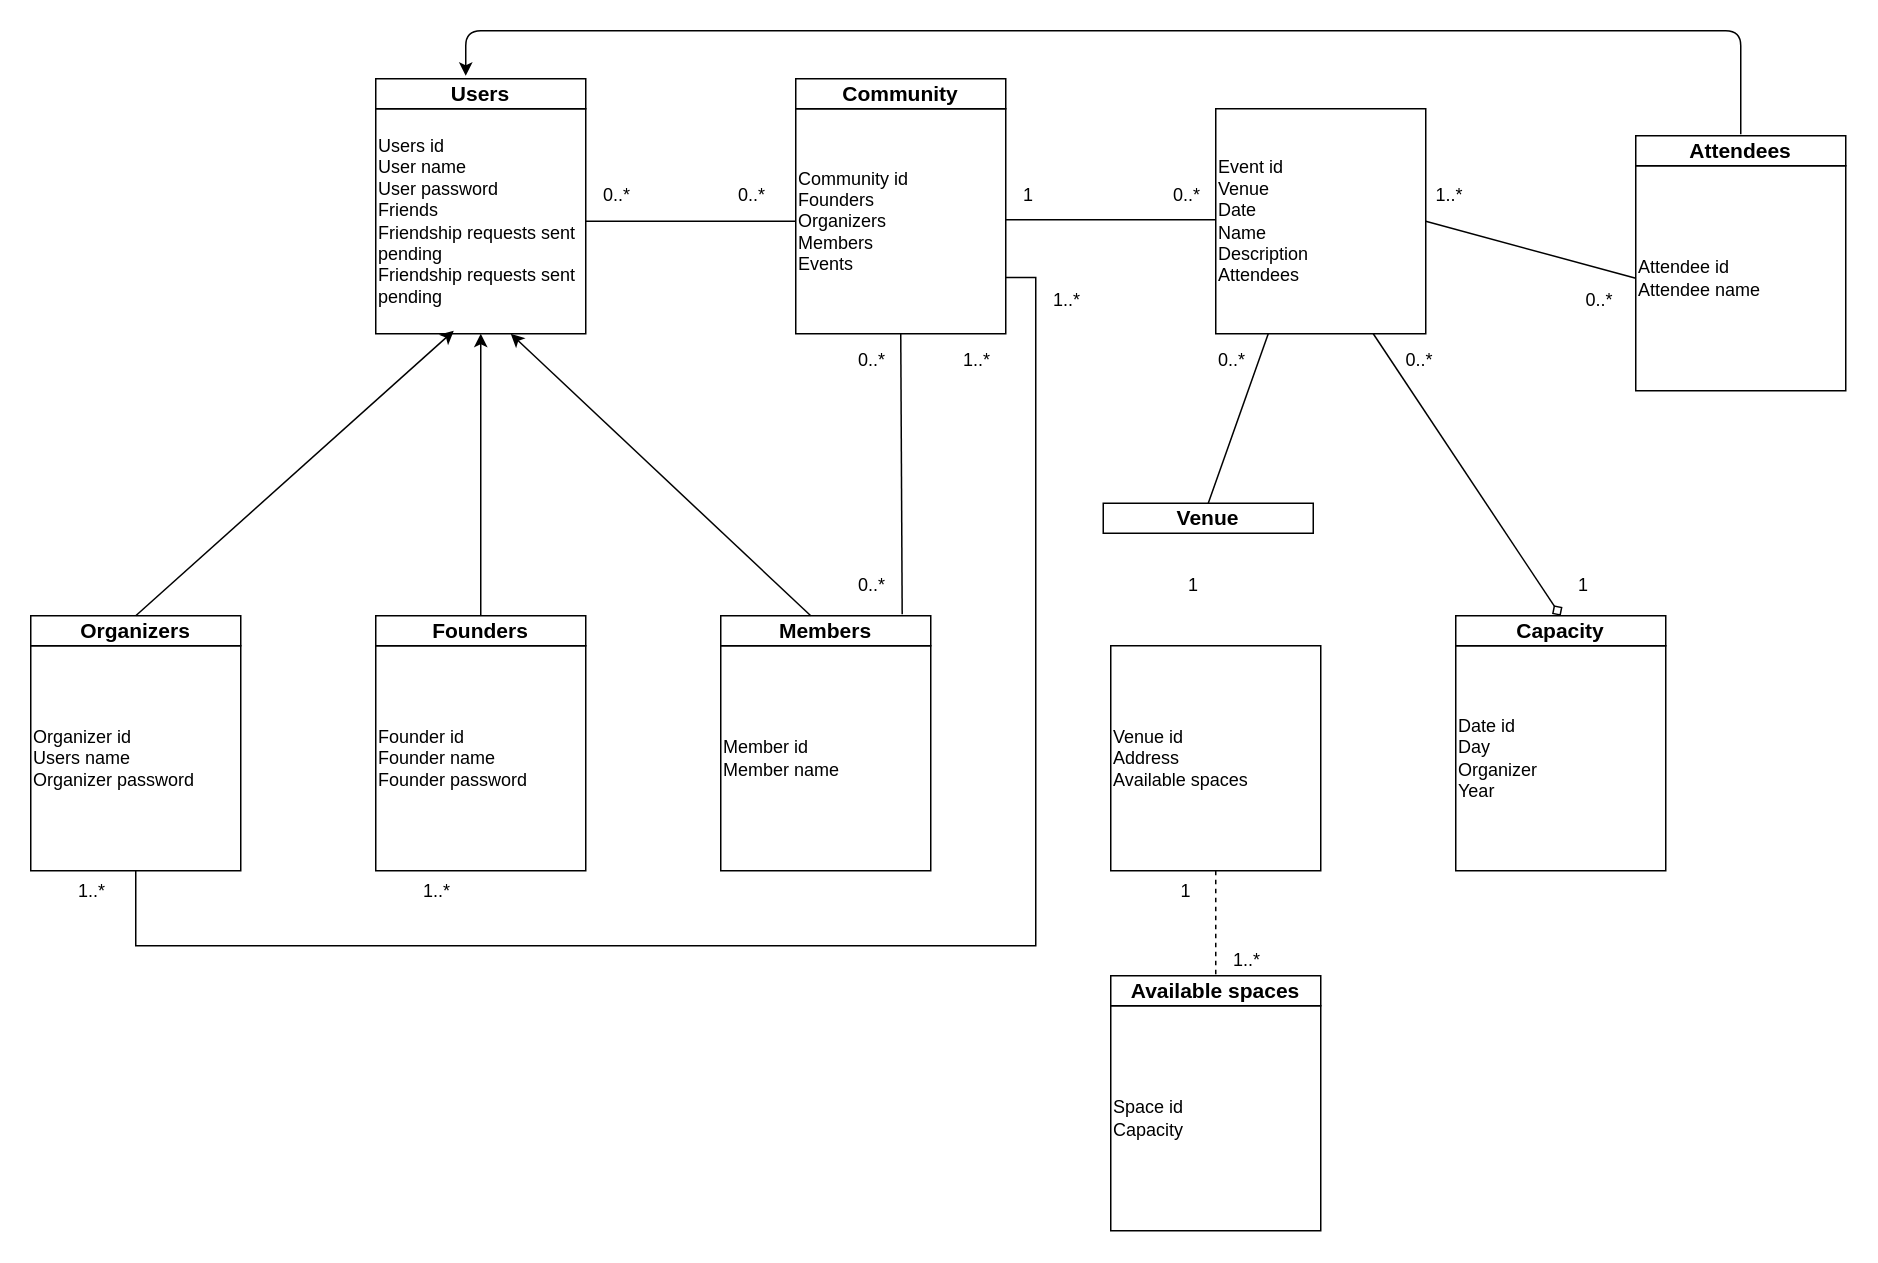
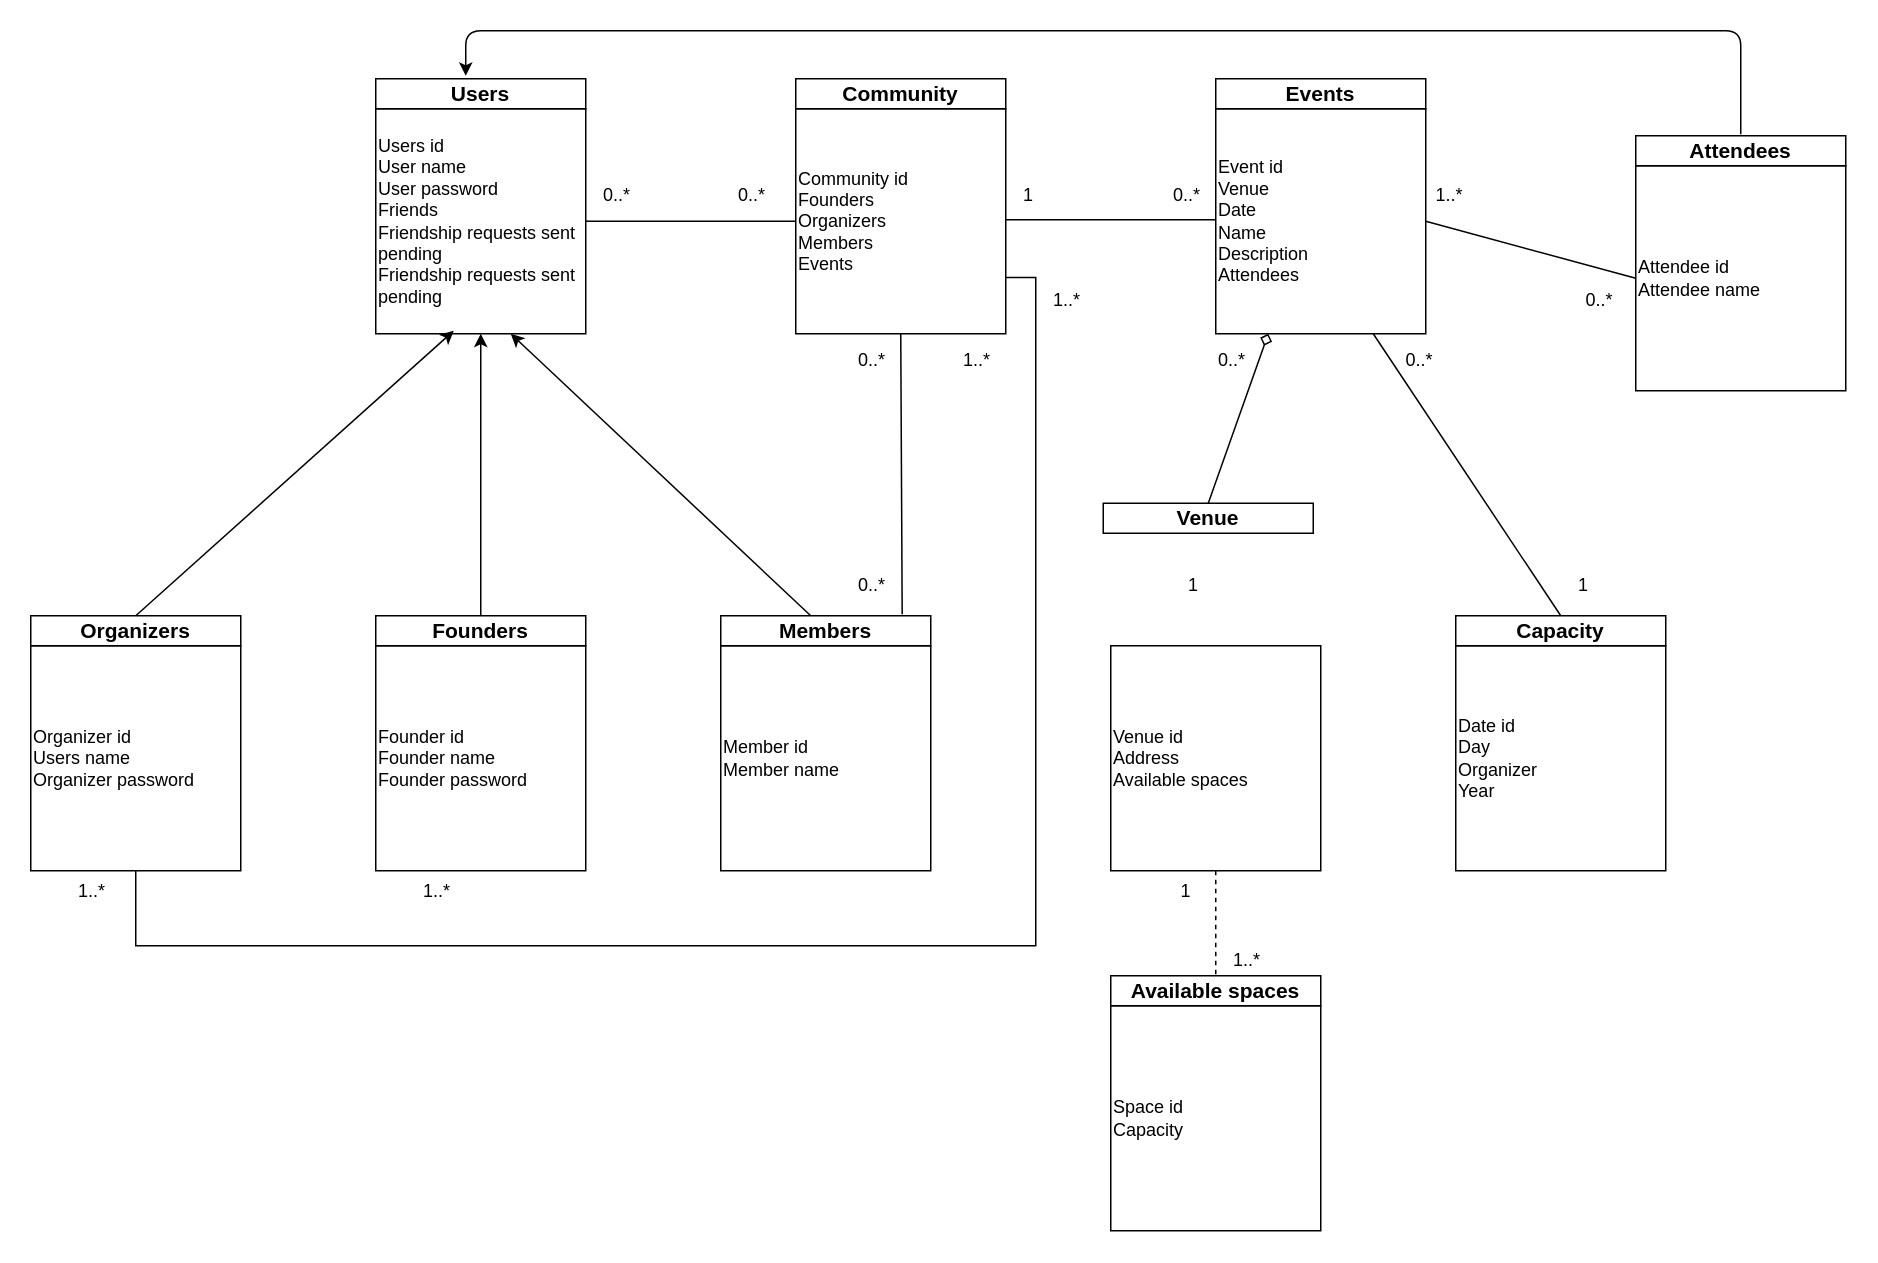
none -> (1321, 94)
(1266, 340) -> (1264, 346)
(1554, 605) -> (1557, 610)
